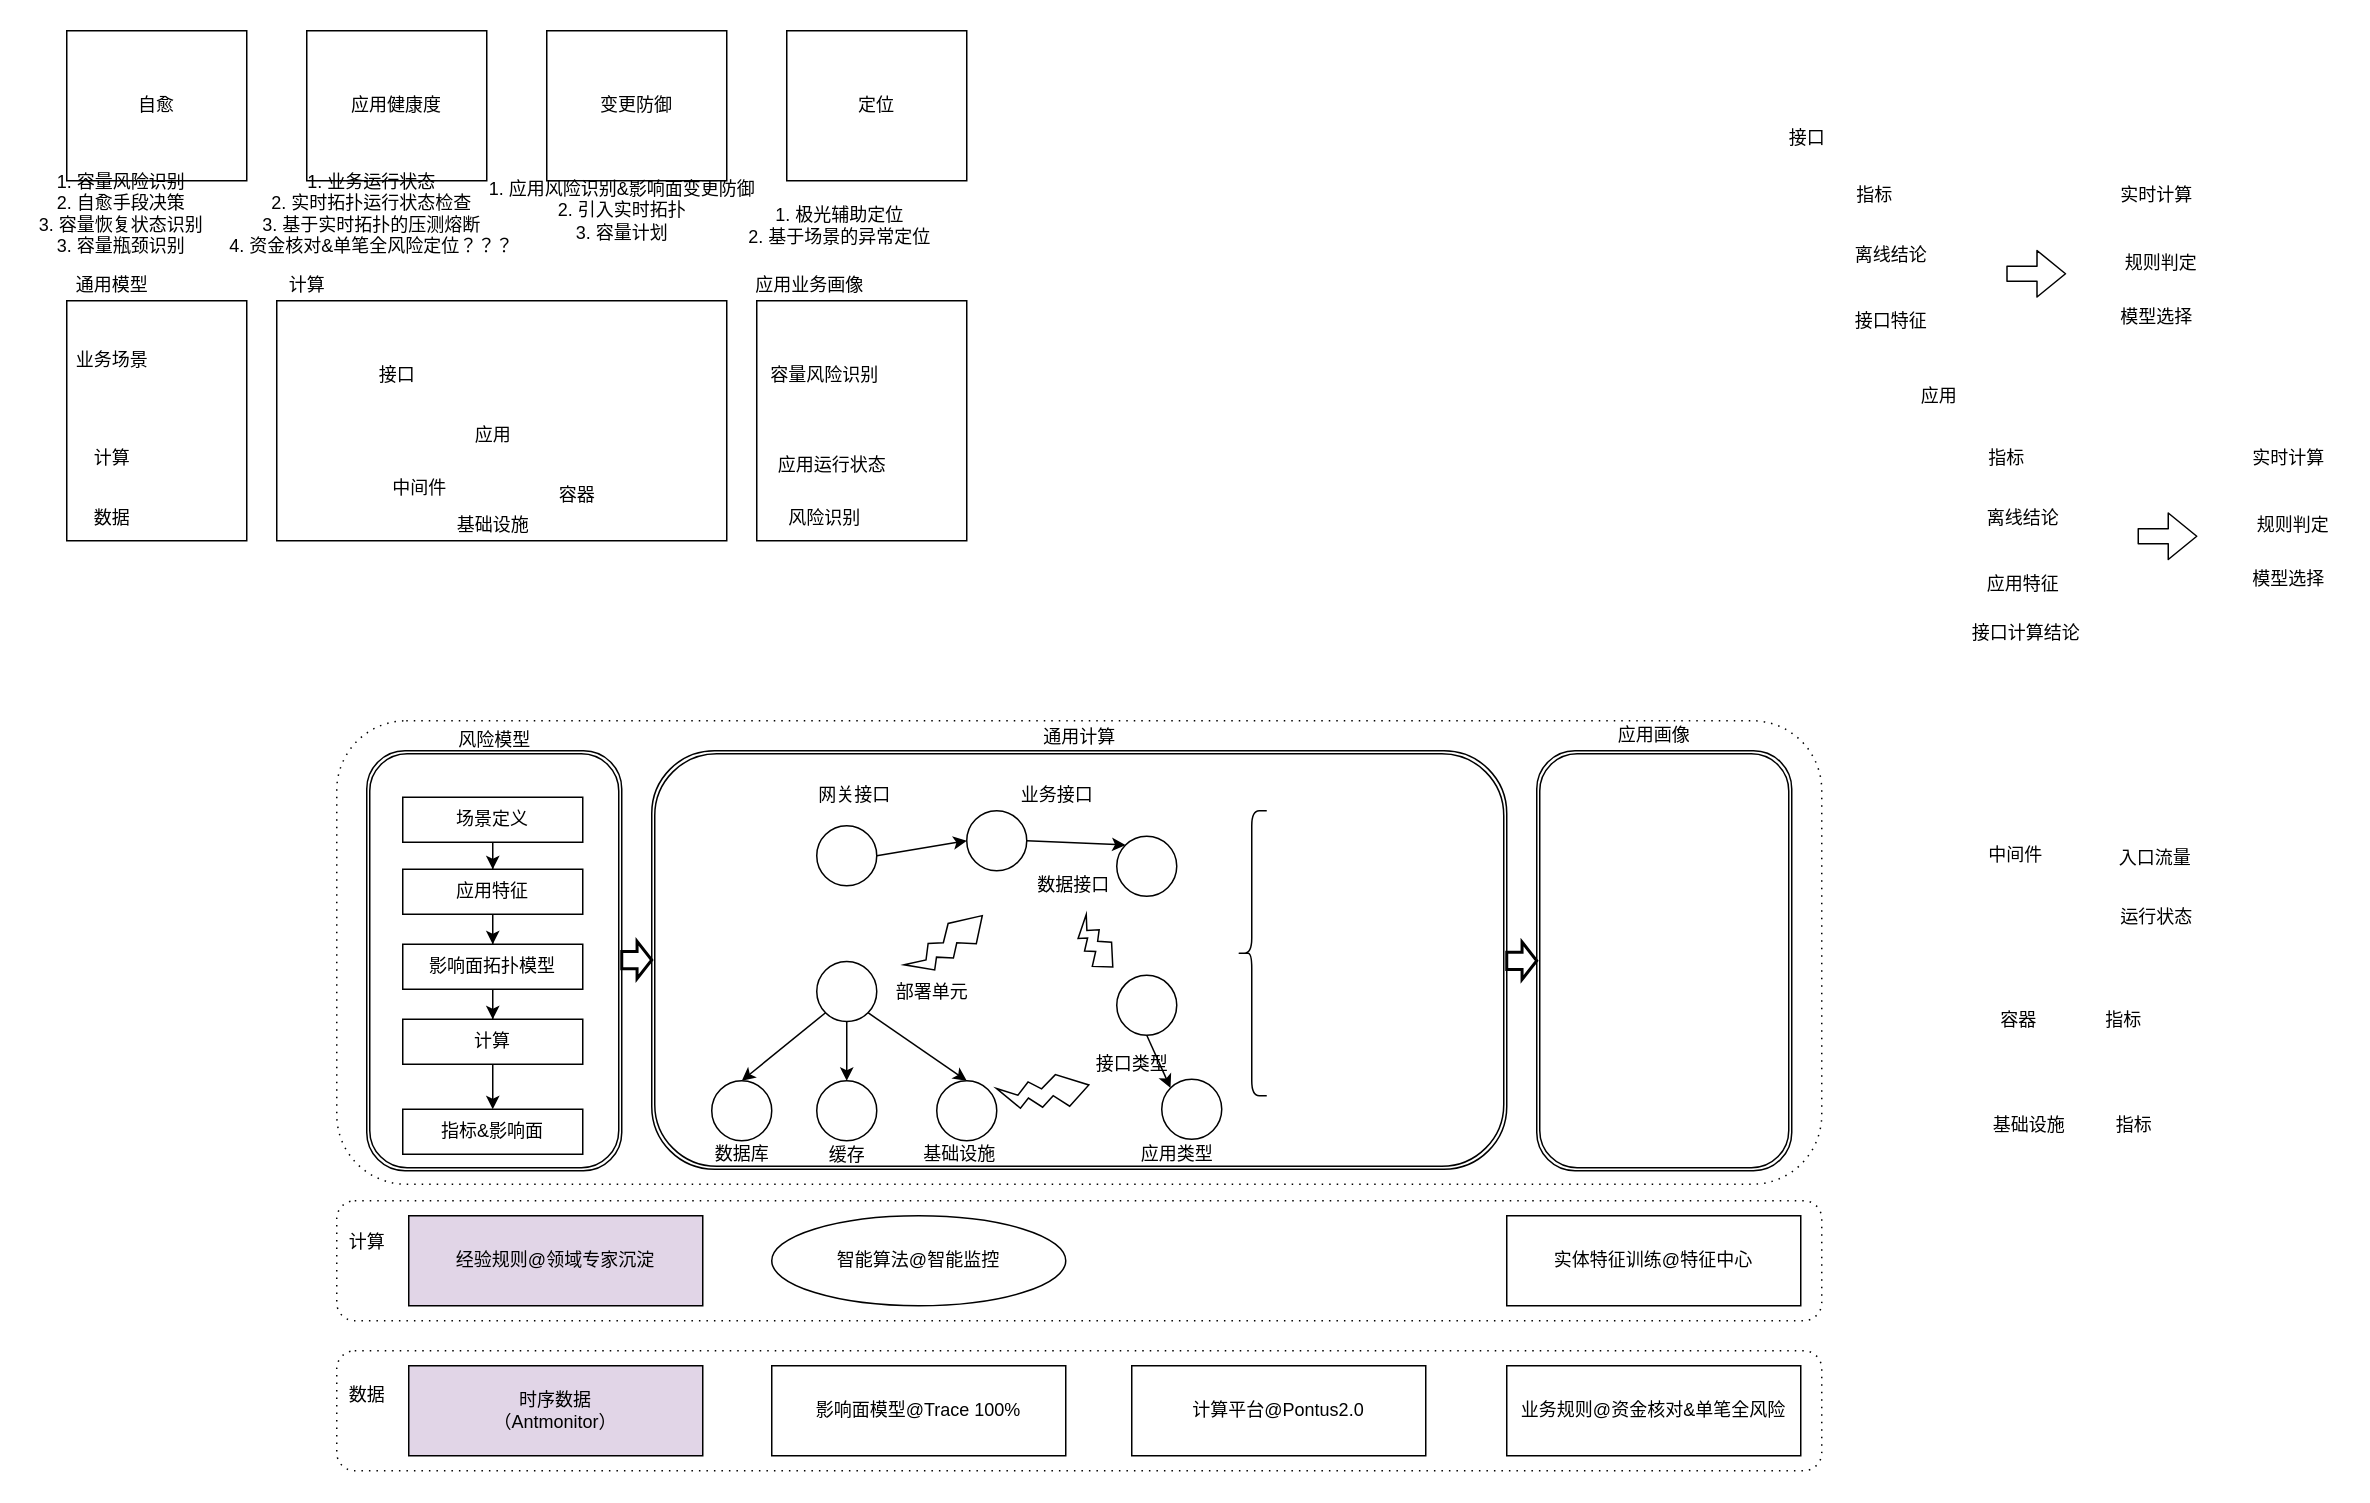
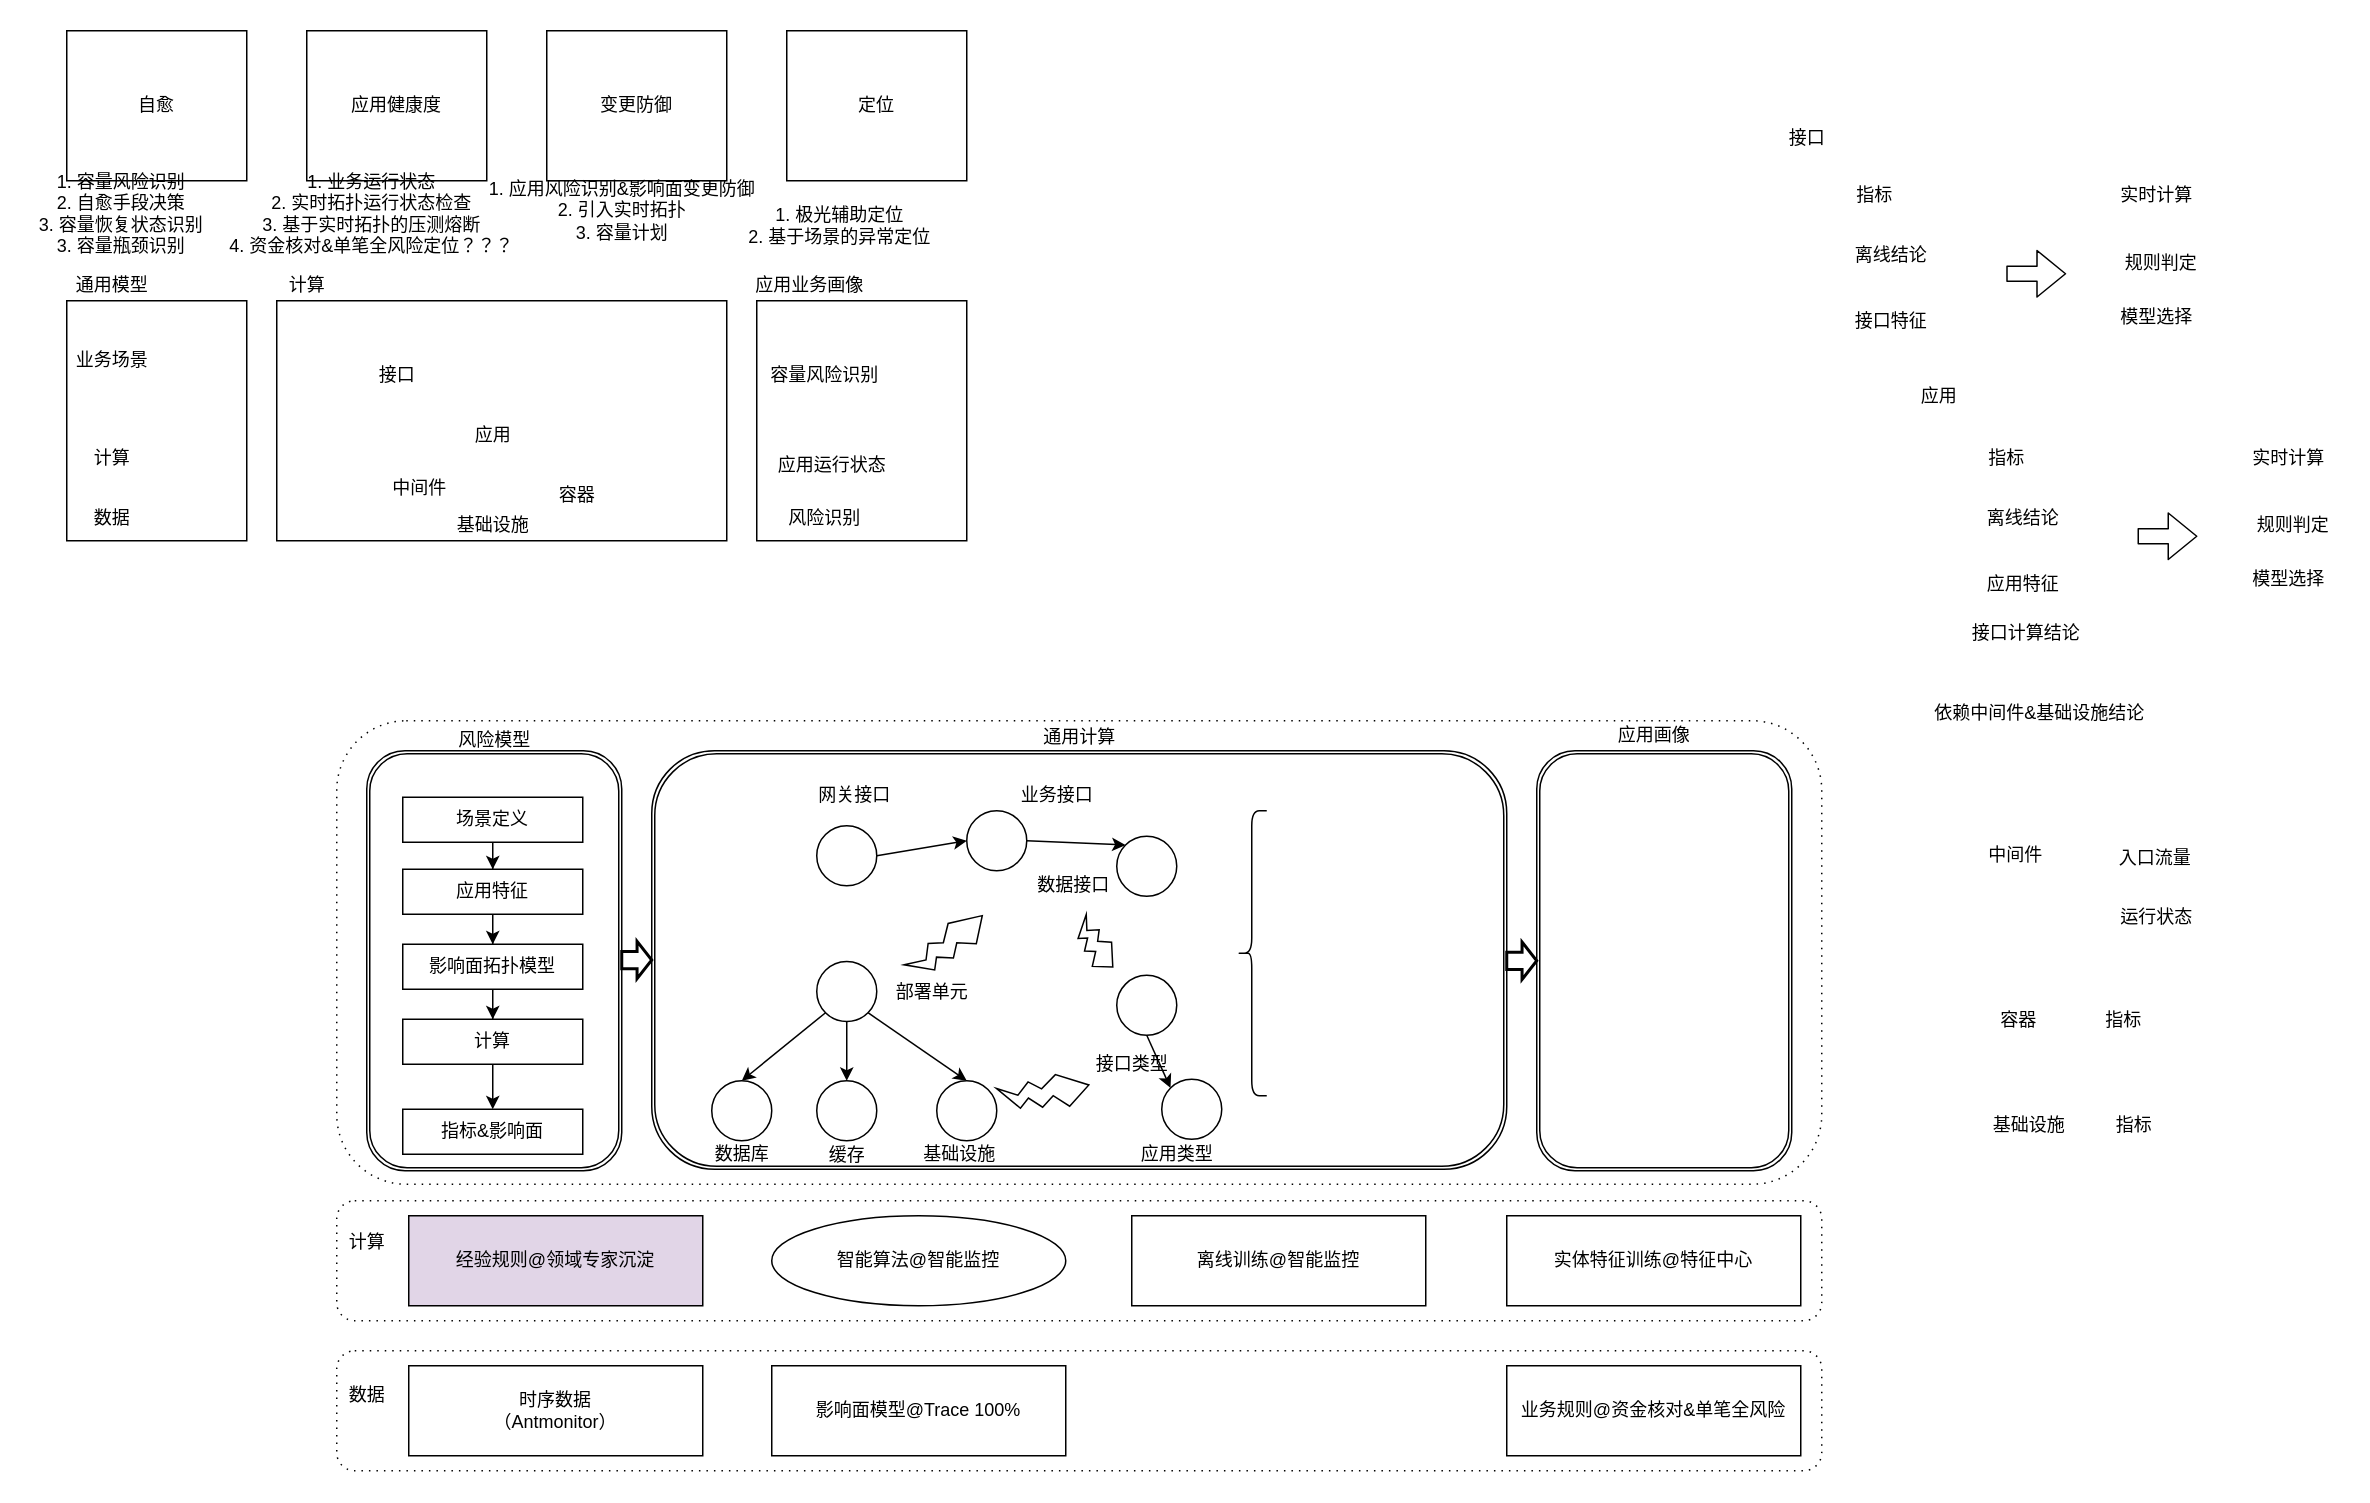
none -> (2039, 713)
none -> (1279, 1261)
(556, 1411) -> (556, 1411)
(1279, 1411) -> none
